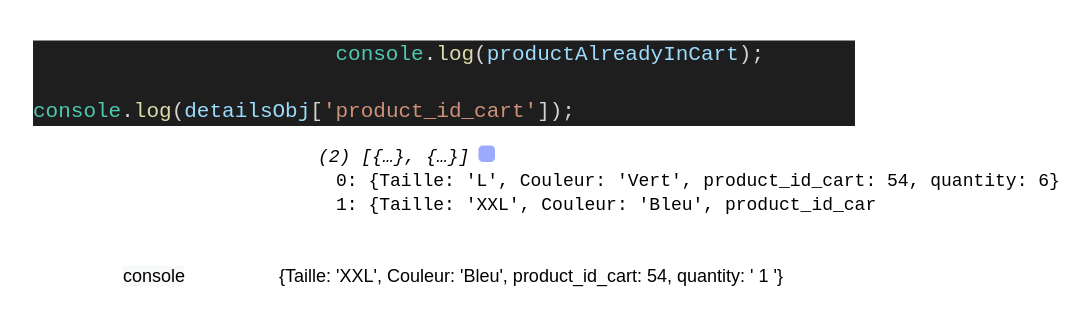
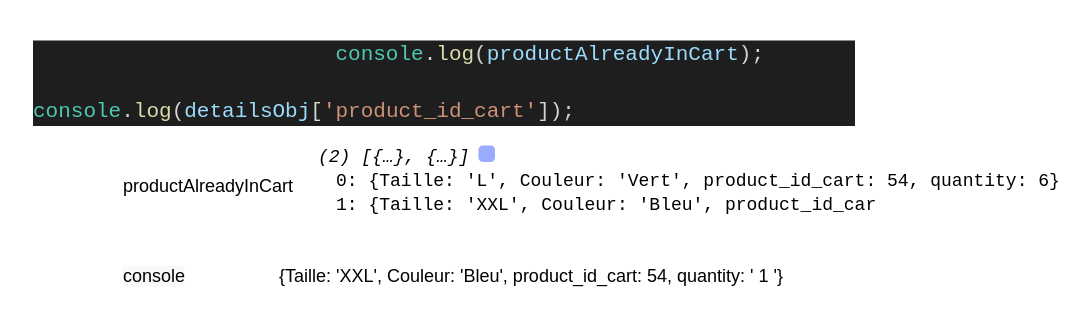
none -> (211, 188)
